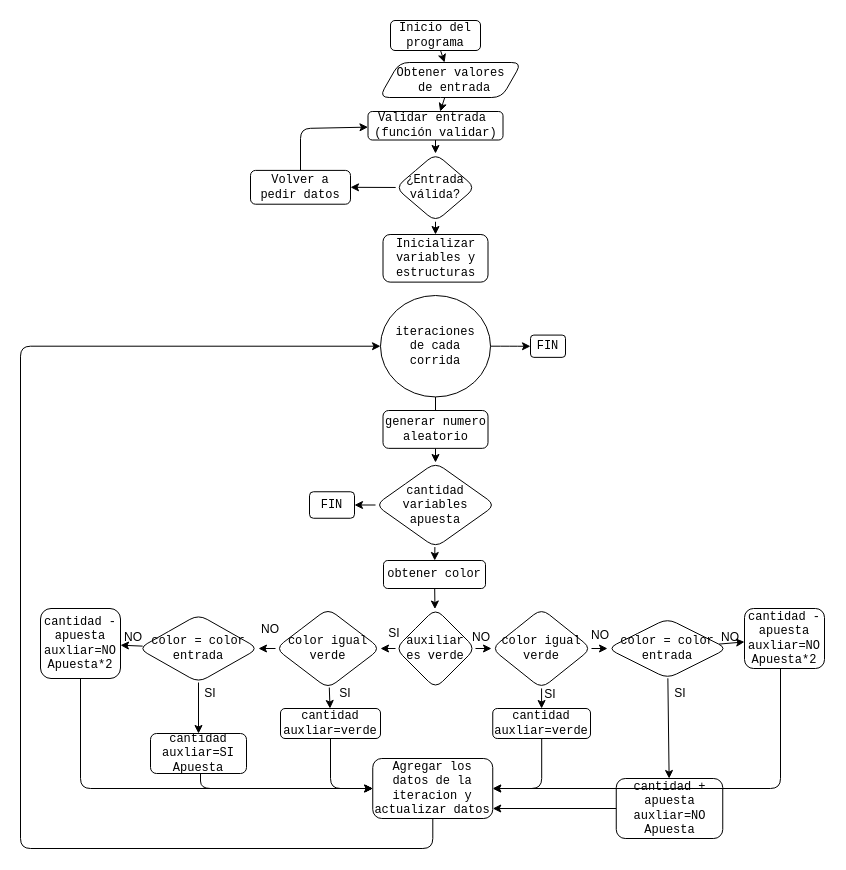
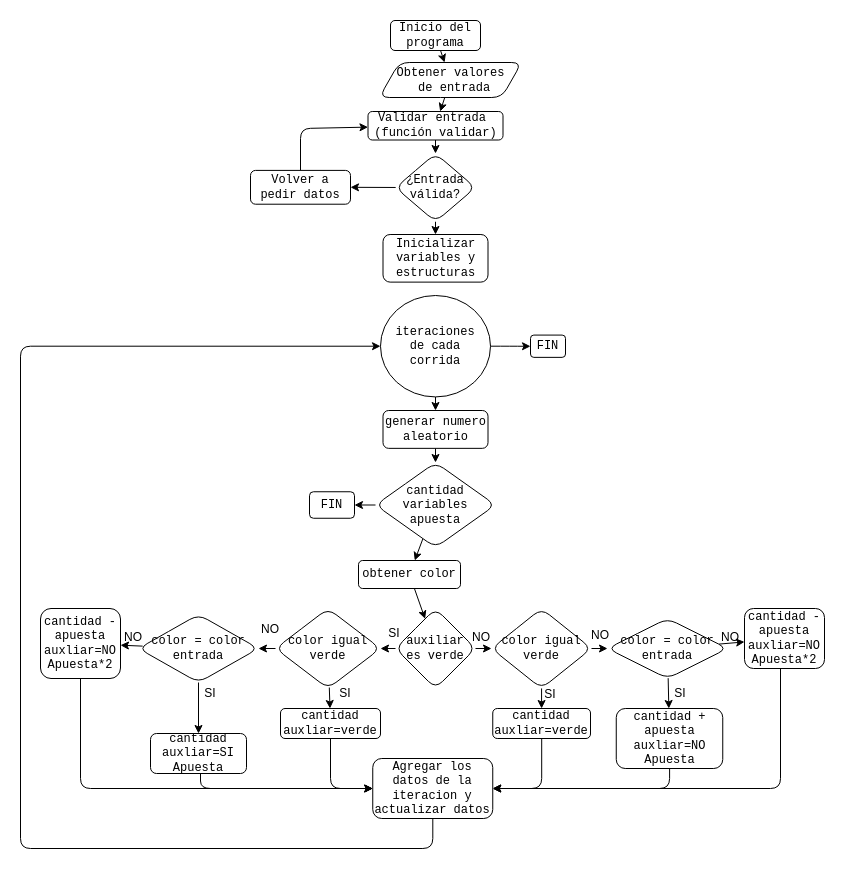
(436, 404) -> (436, 402)
(435, 575) -> (410, 575)
(670, 809) -> (670, 739)
